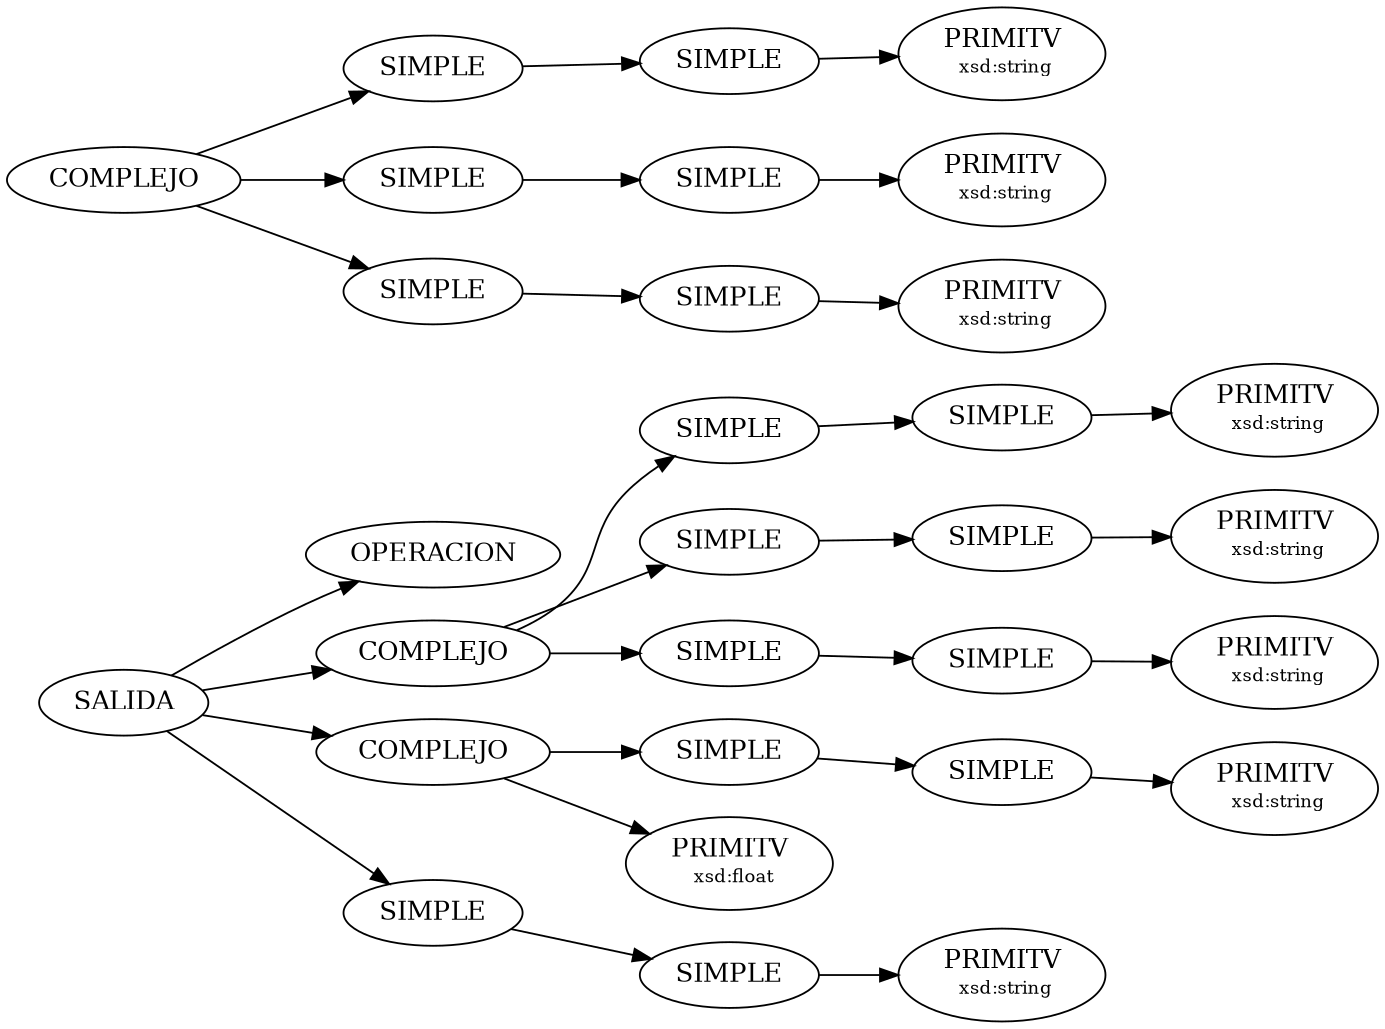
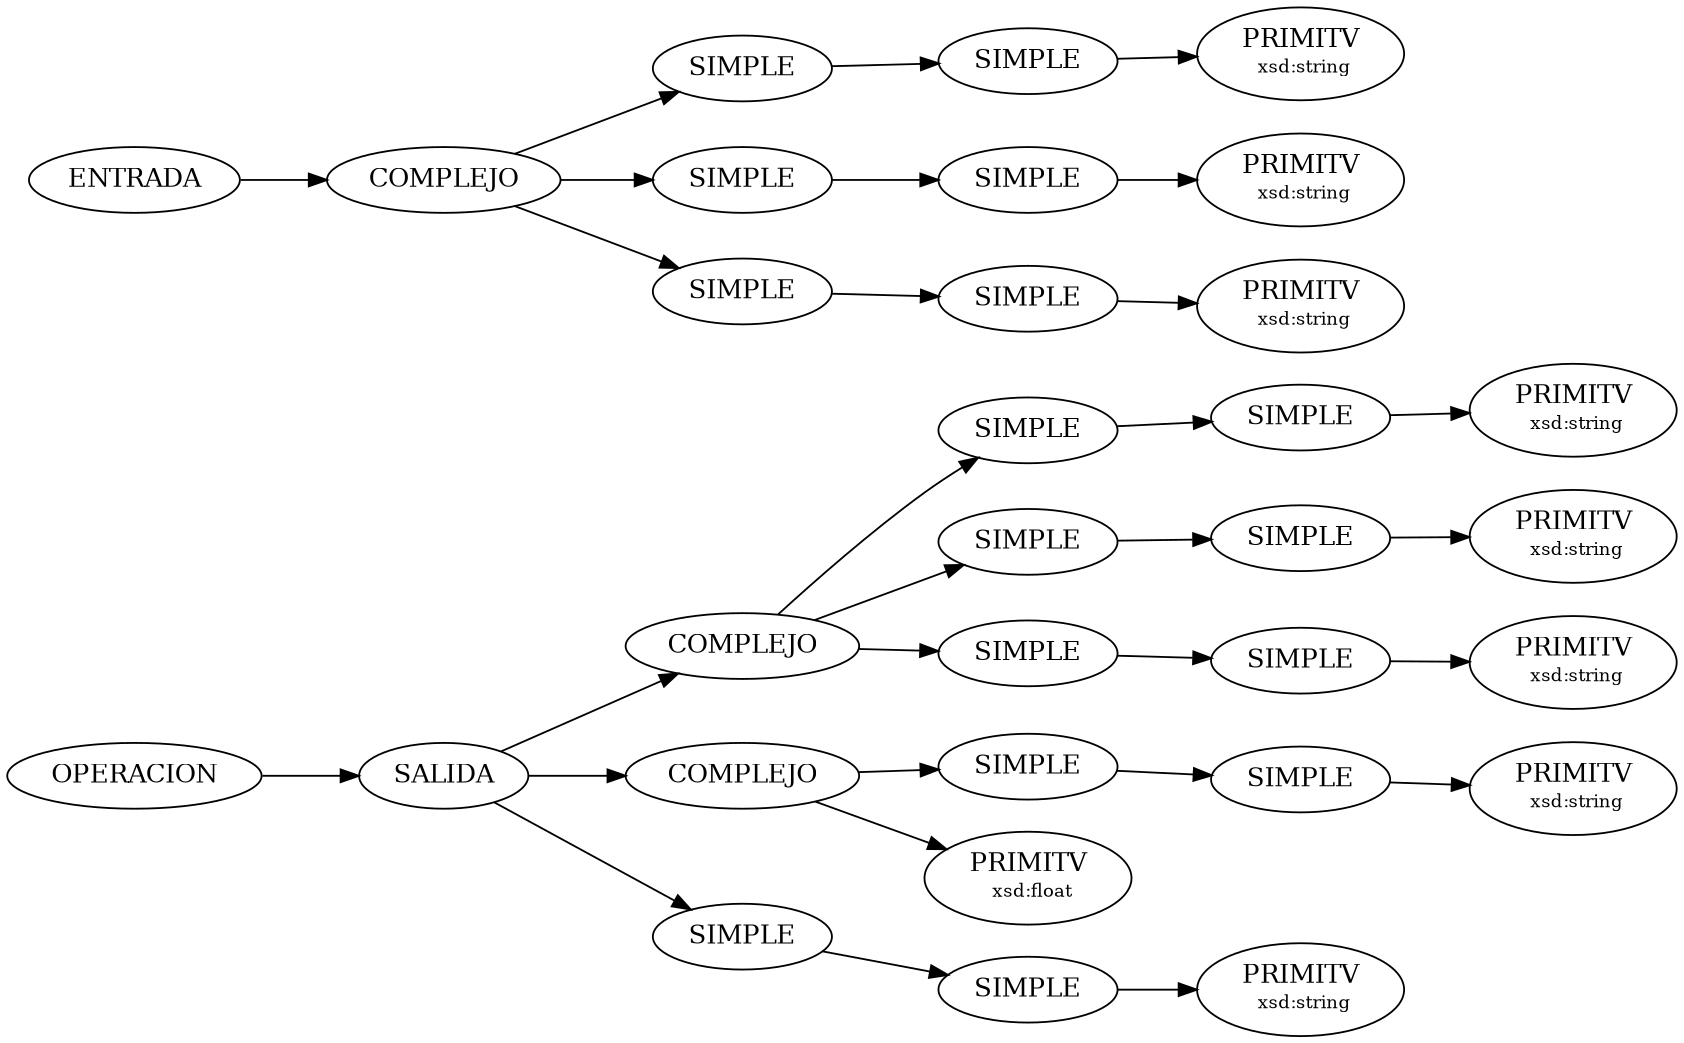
none -> (134, 180)
(255, 629) -> (301, 776)
